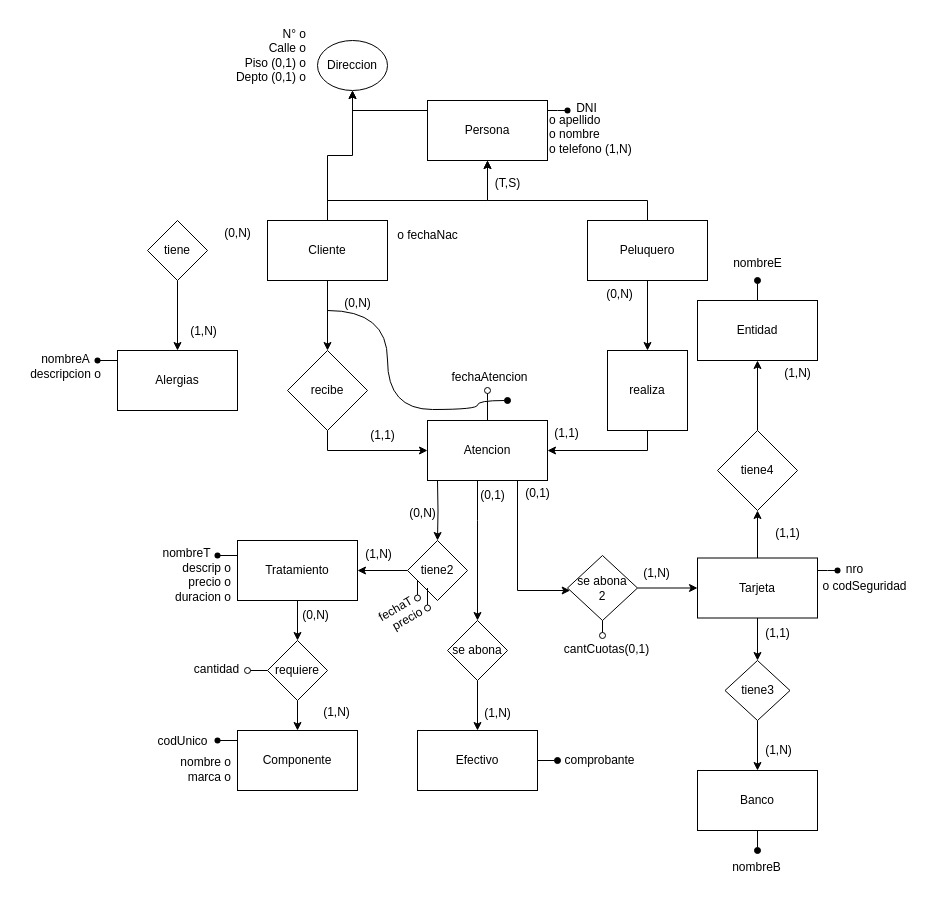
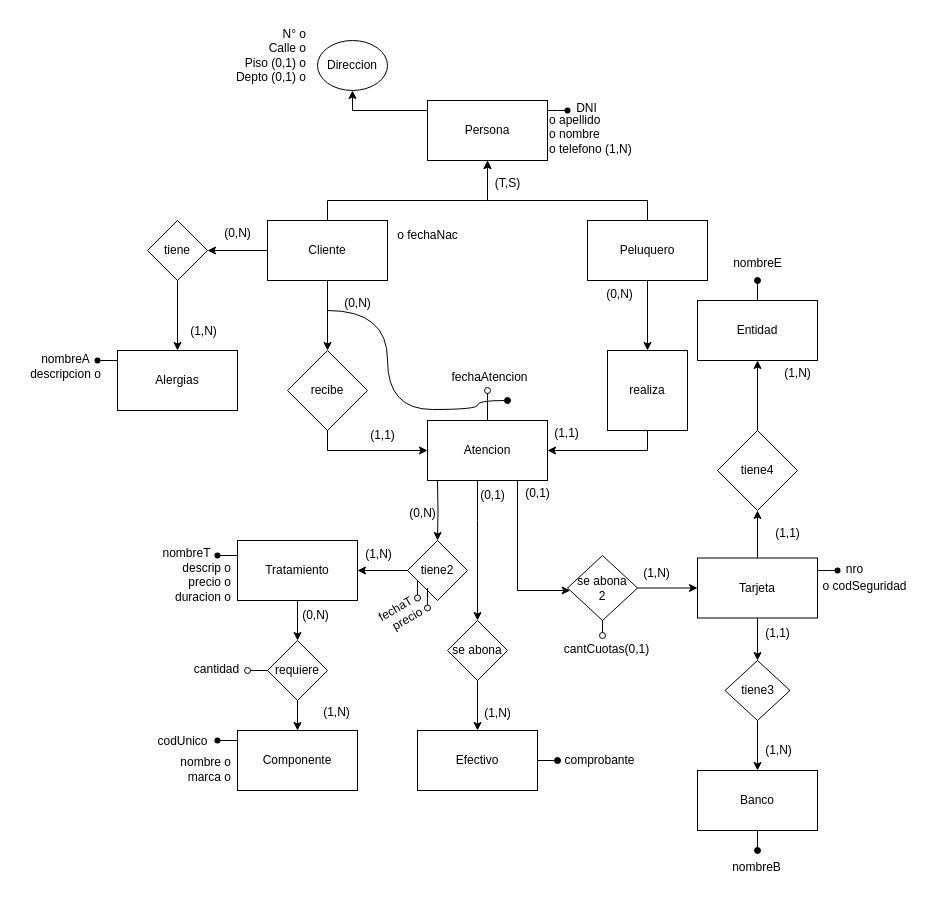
(340, 156) -> (241, 251)
